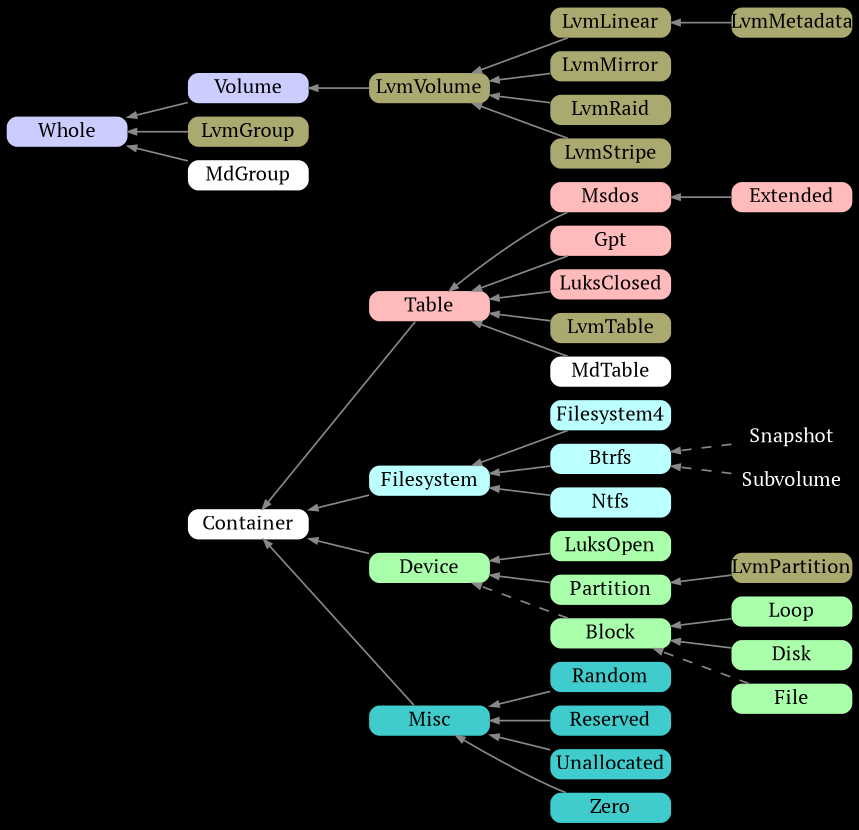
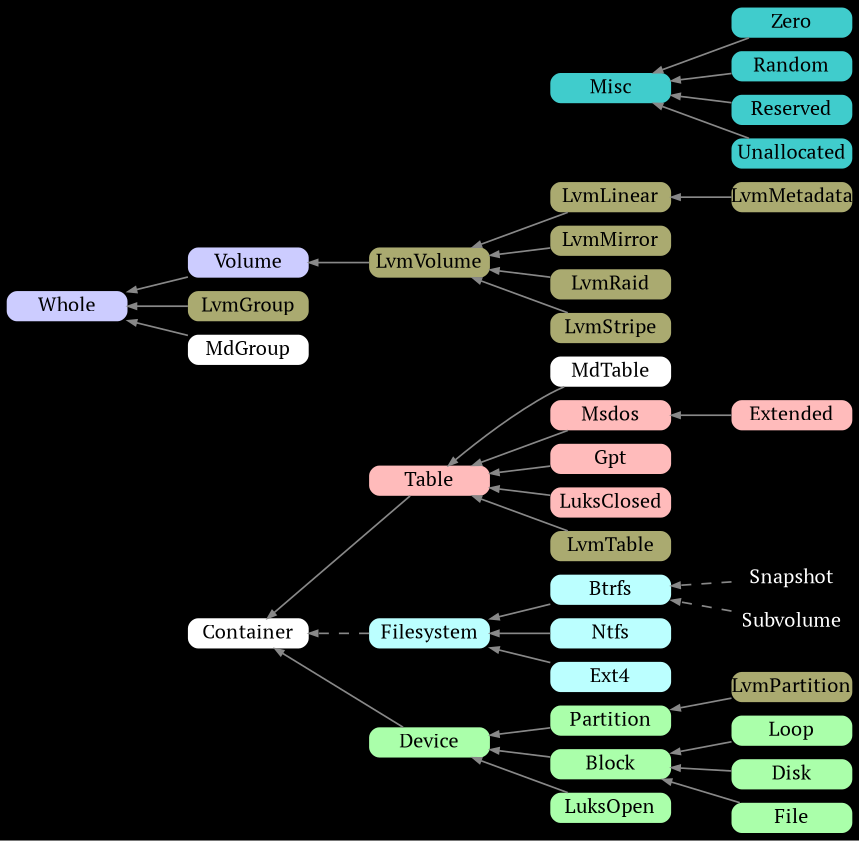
(611, 415) -> (611, 677)
(343, 501) -> (344, 633)
(524, 602) -> (525, 754)
(342, 626) -> none
(706, 668) -> (705, 792)
